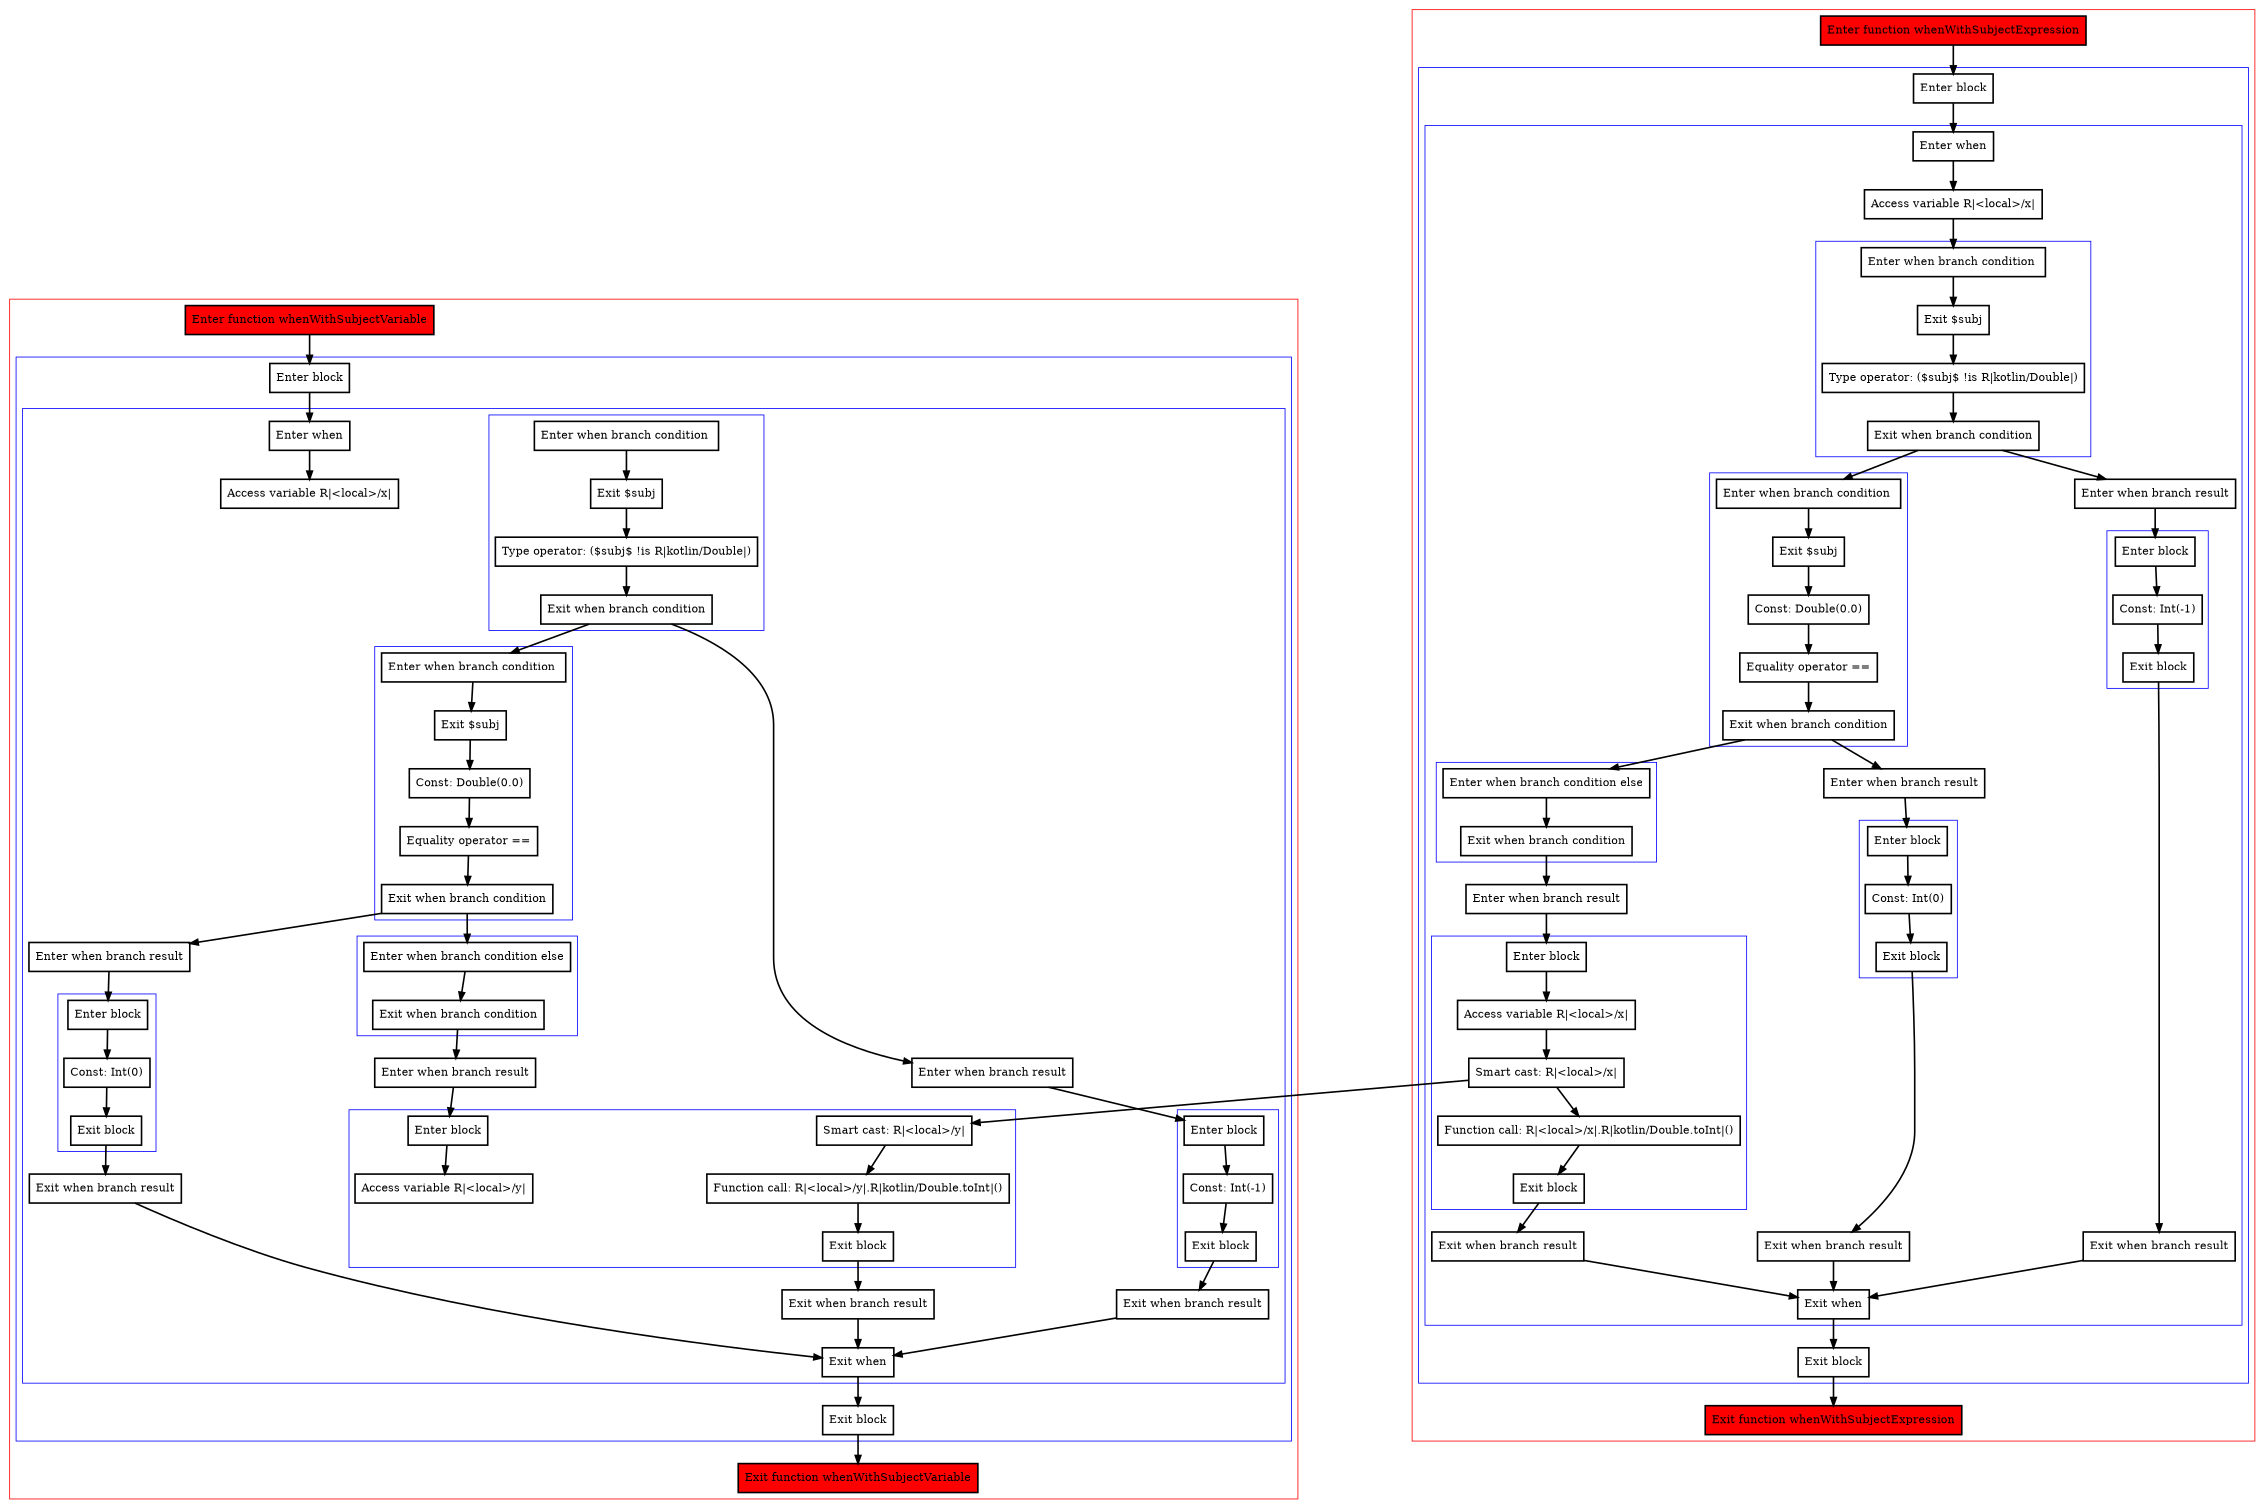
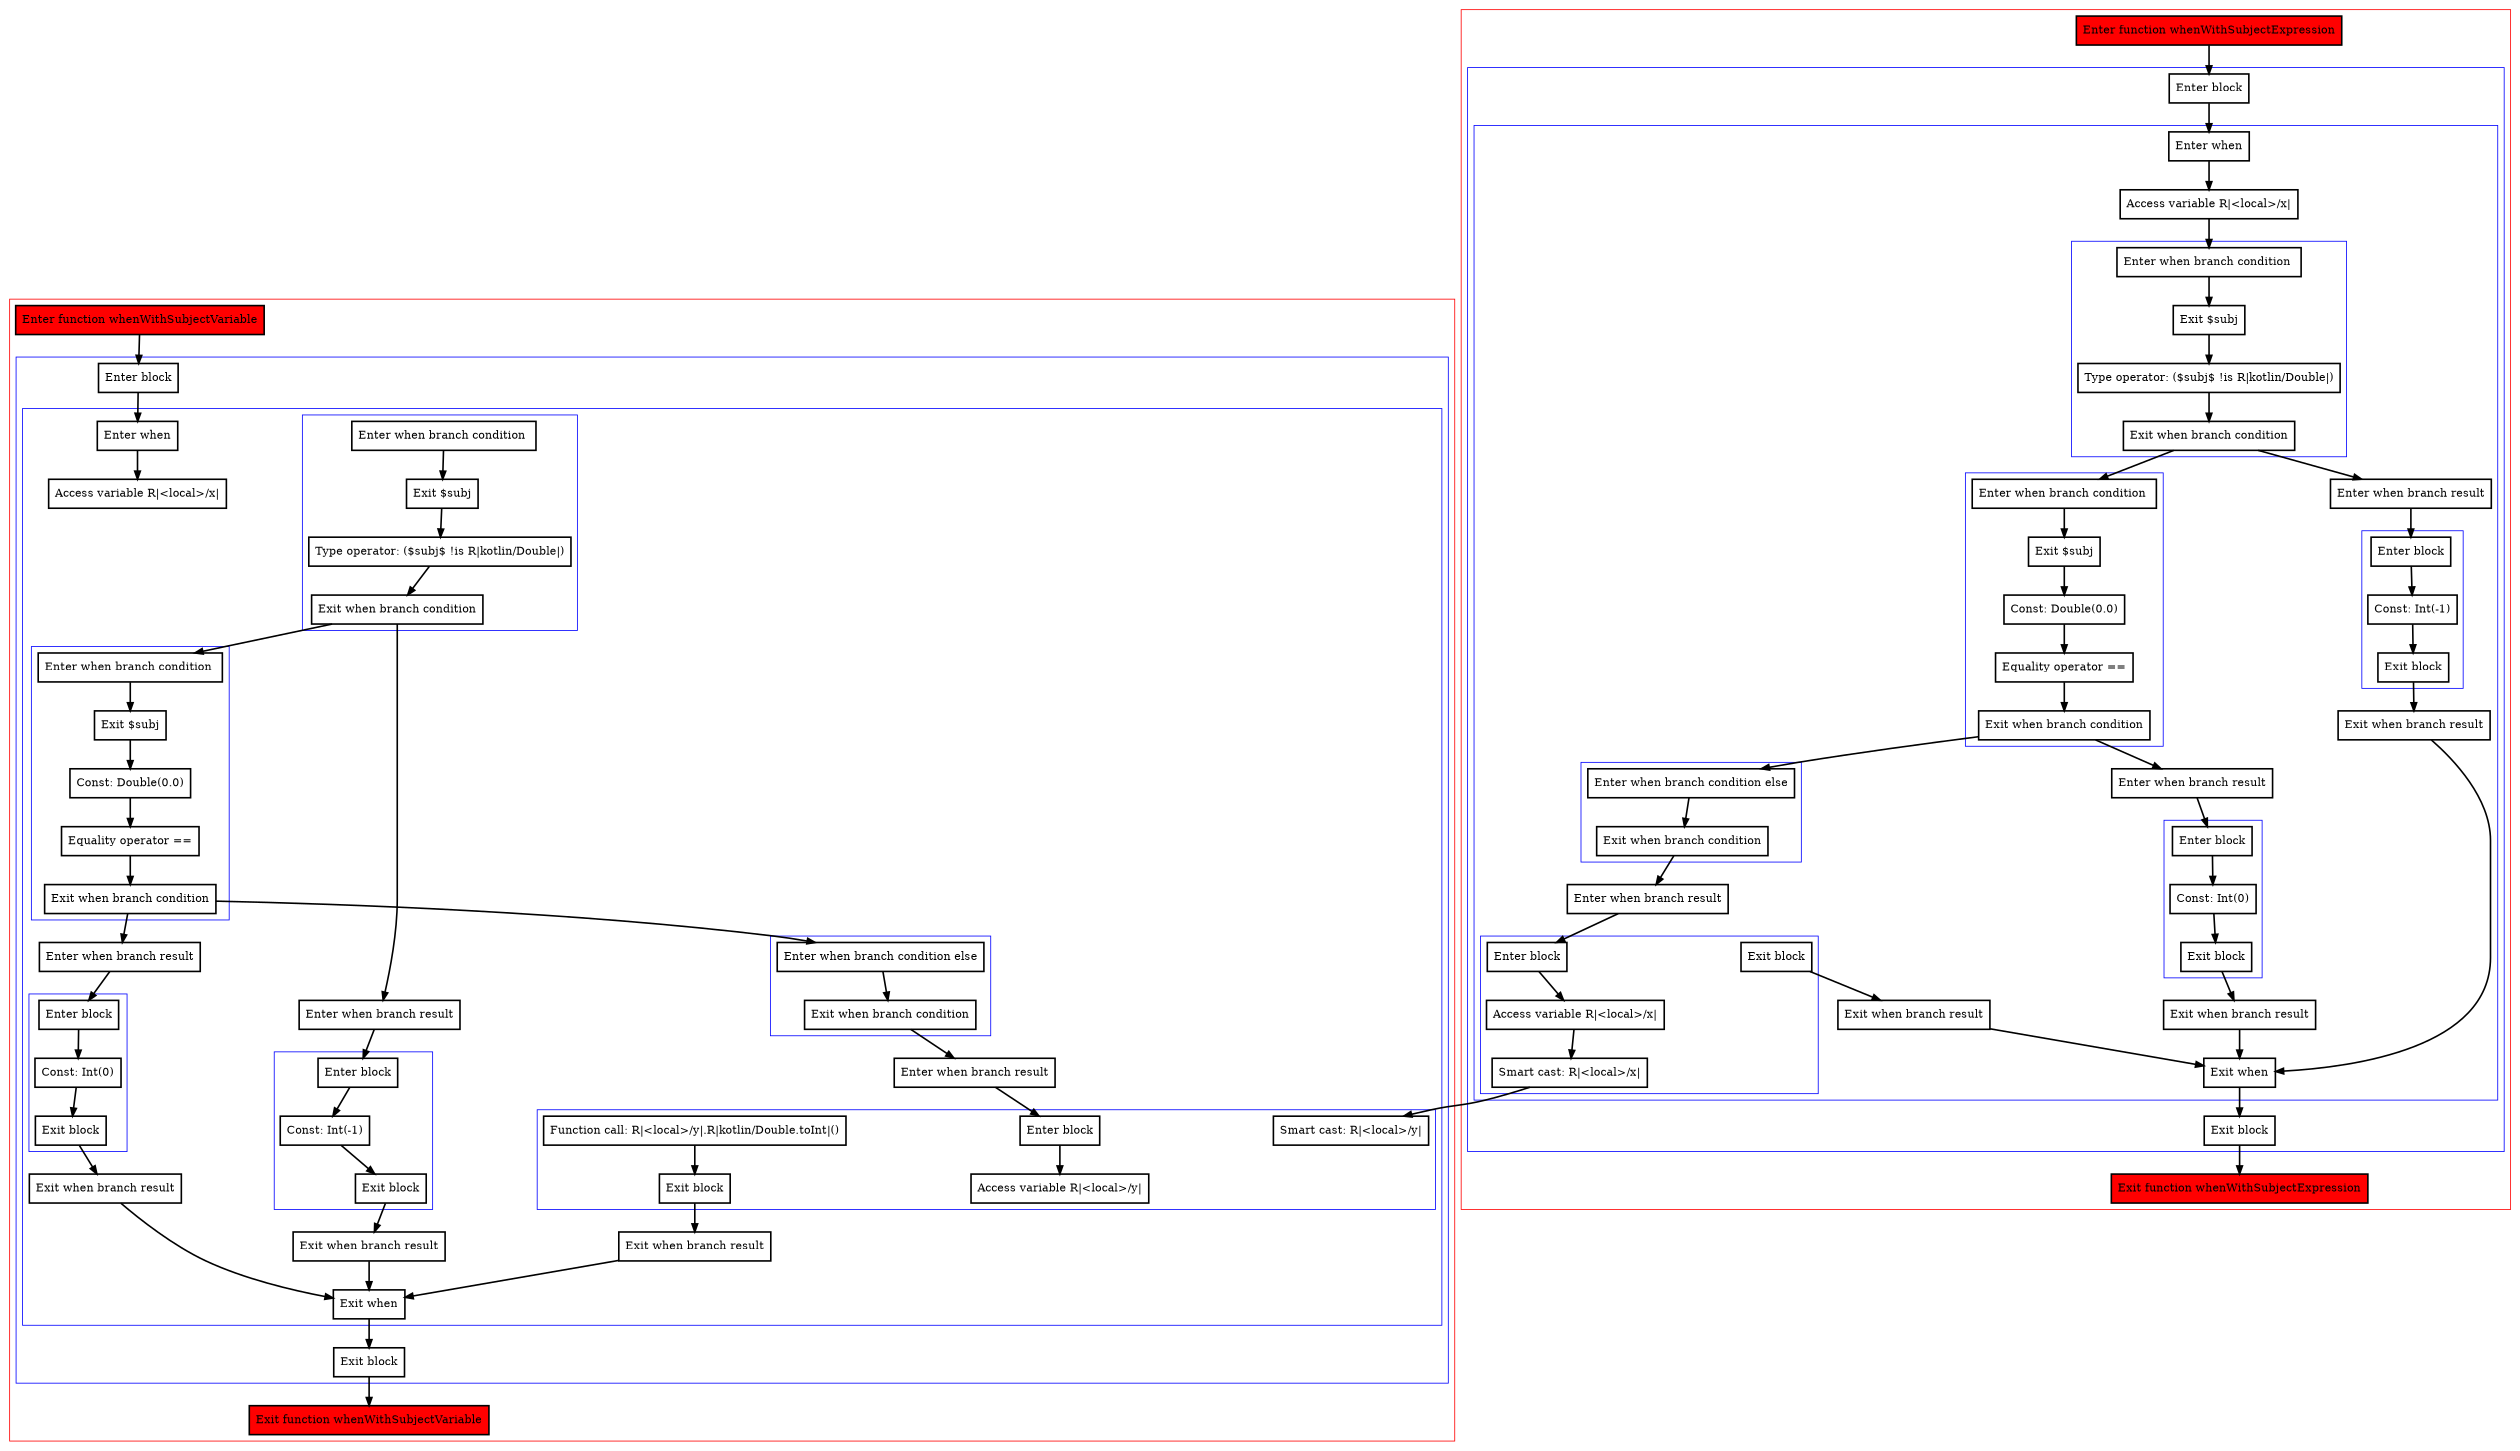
(1589, 1131) -> none
(878, 1156) -> none
